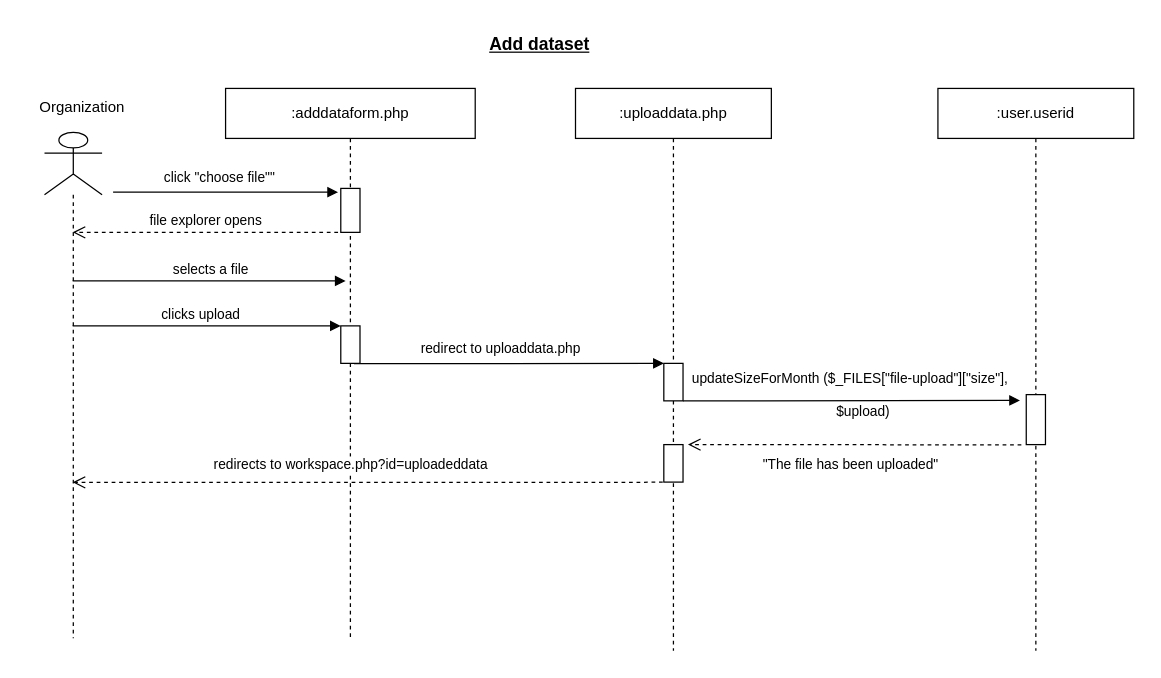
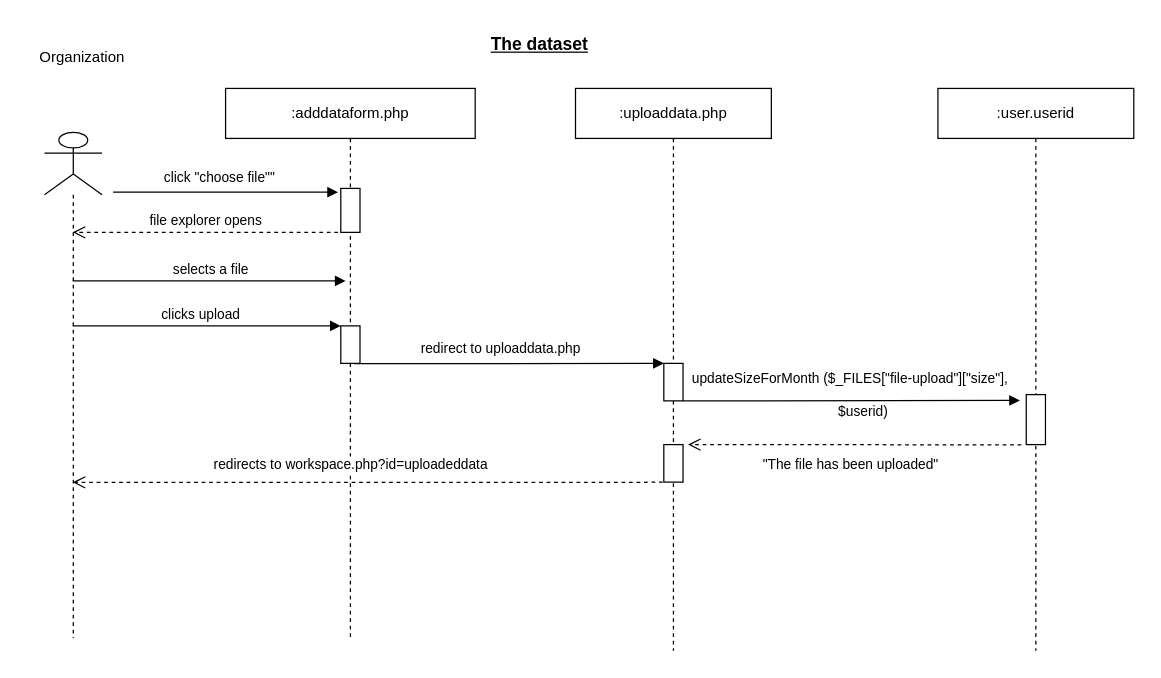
(540, 44) -> (540, 44)
(82, 107) -> (82, 57)
(864, 412) -> (864, 412)
